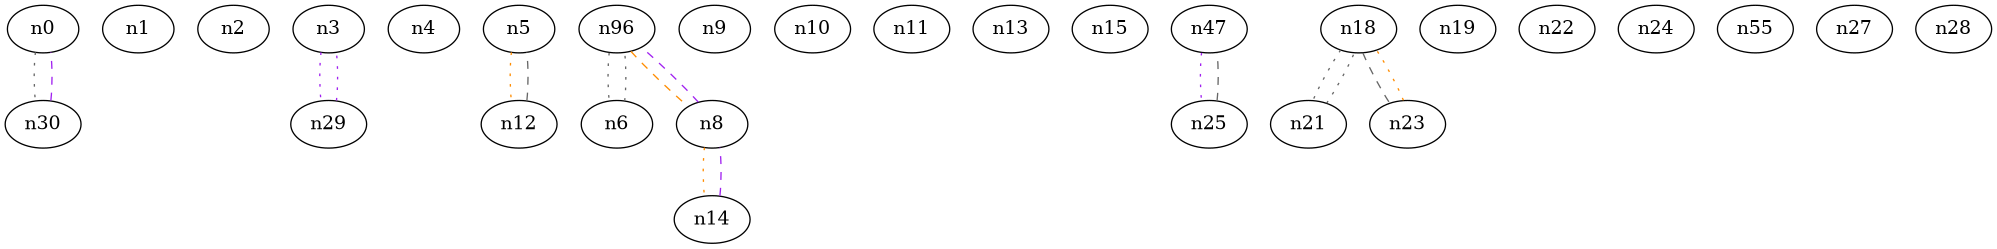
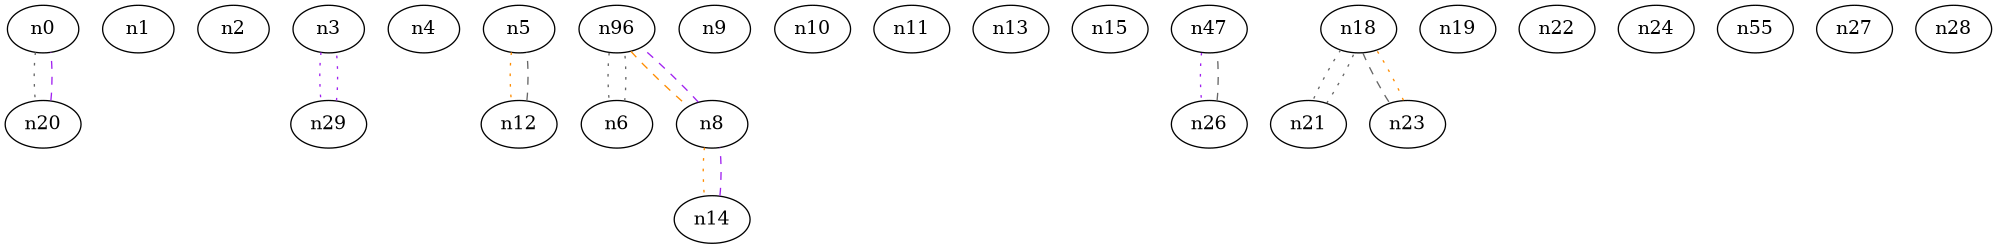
(43, 124) -> (43, 124)
(1209, 124) -> (1209, 124)
